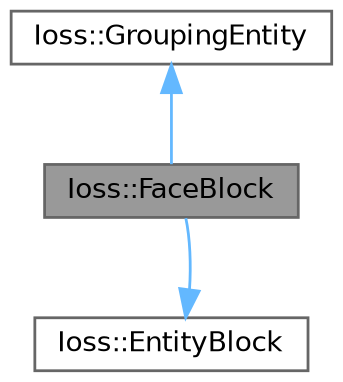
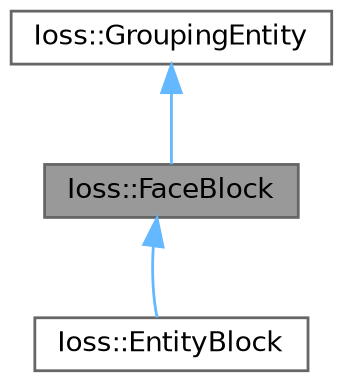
(190, 254) -> (153, 282)
